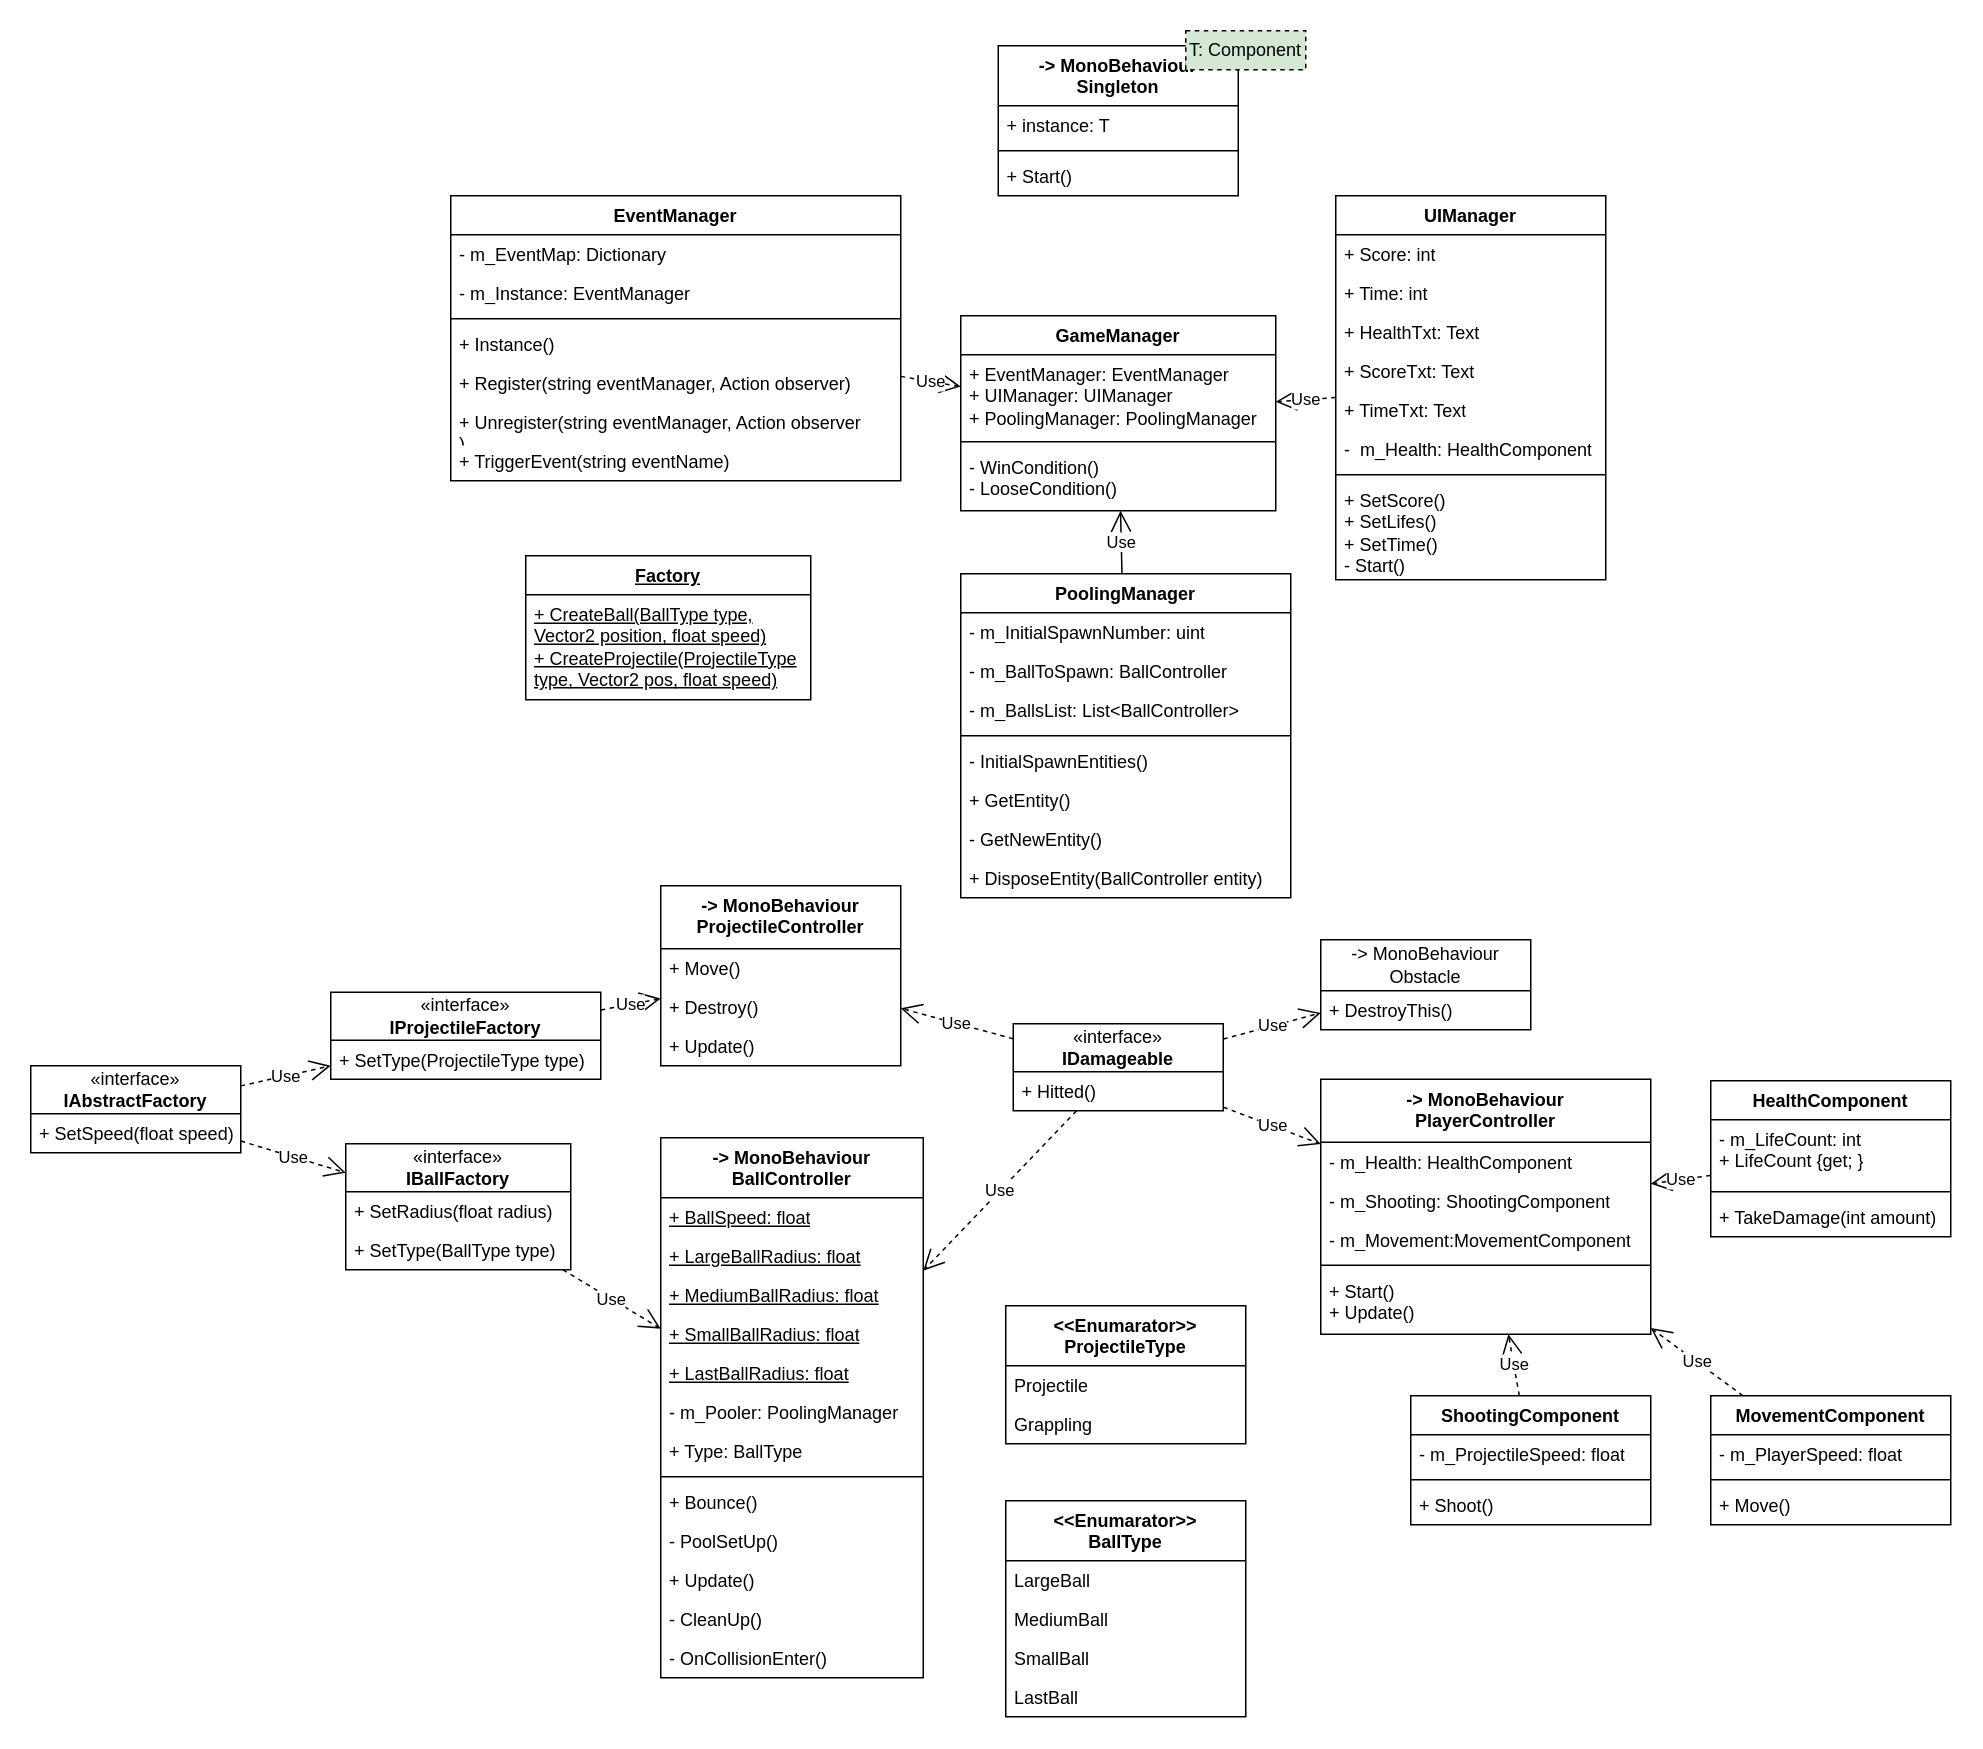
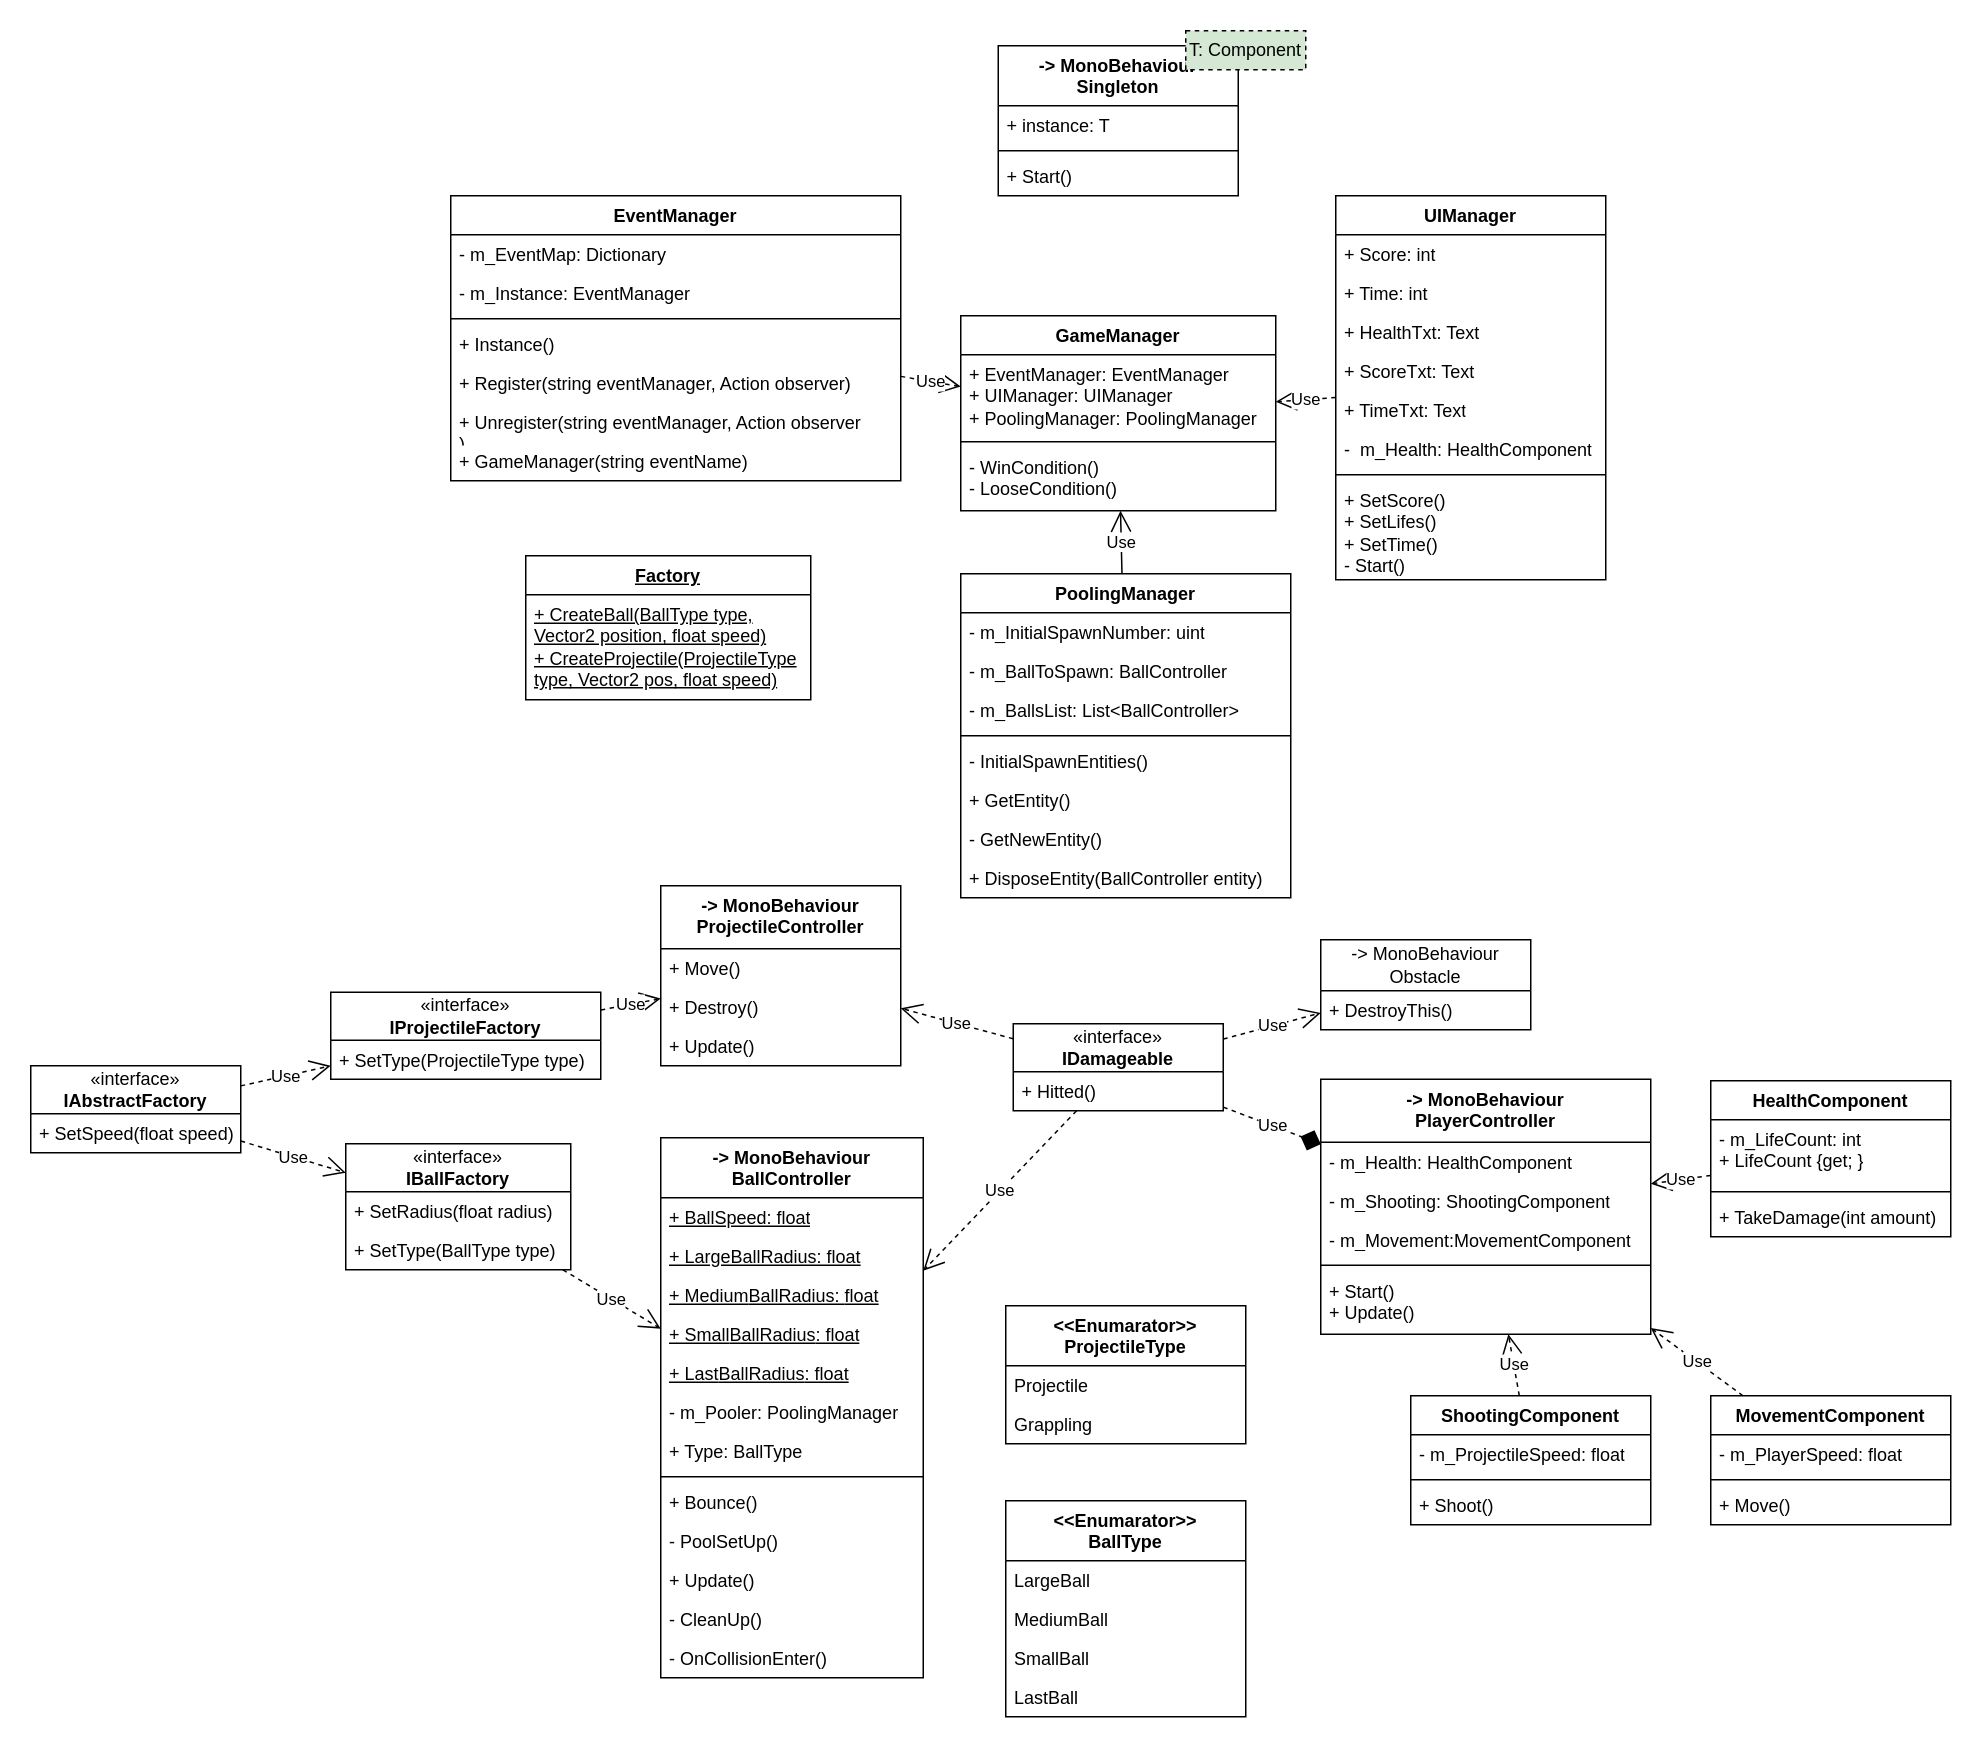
(612, 463) -> (609, 463)
(1308, 1139) -> (1300, 1136)
